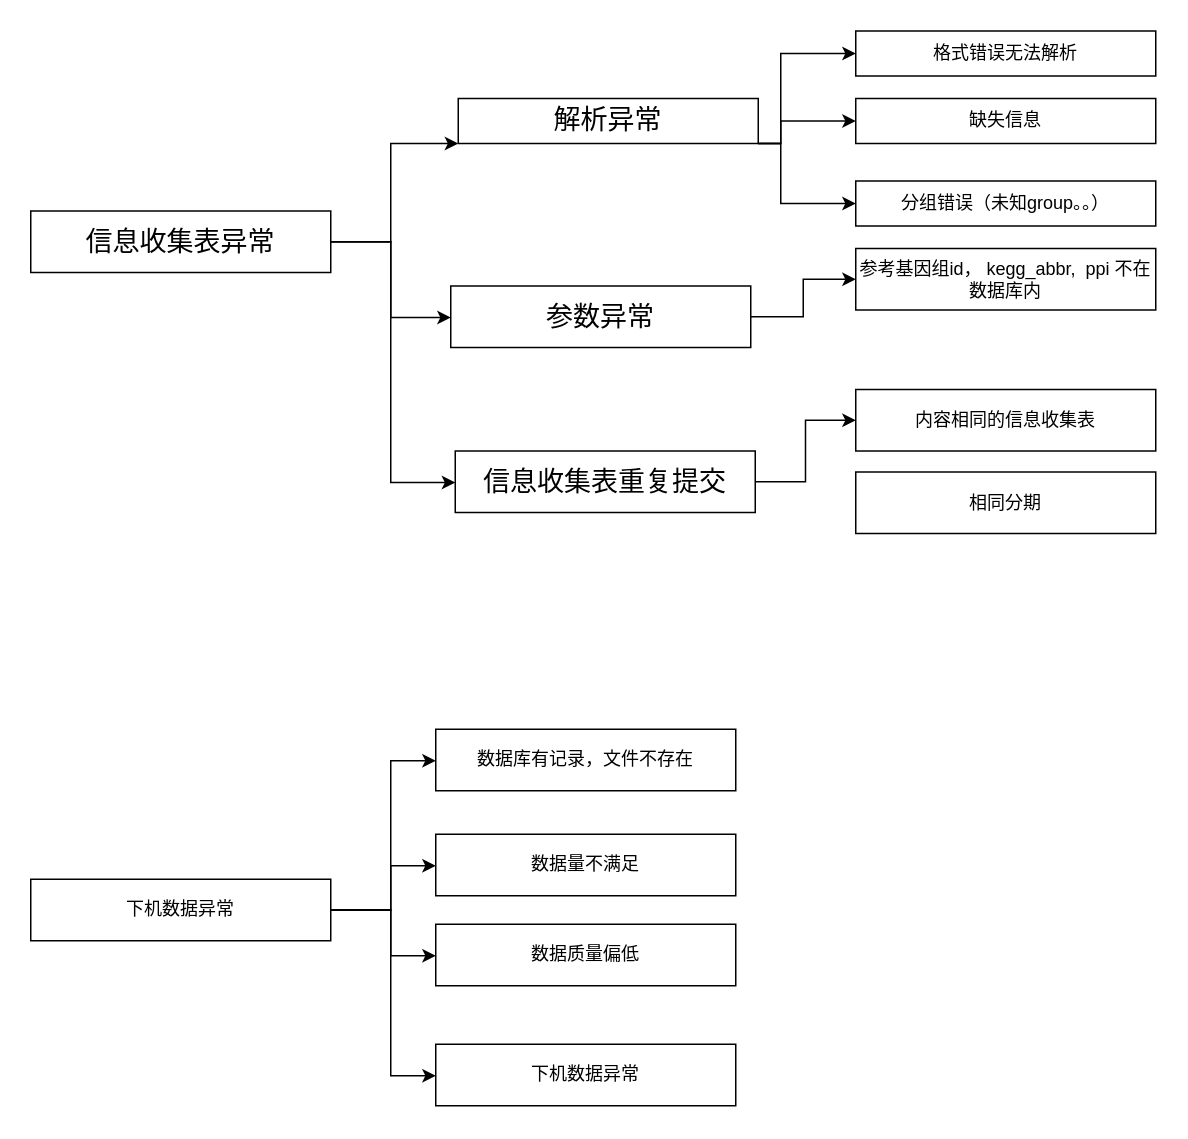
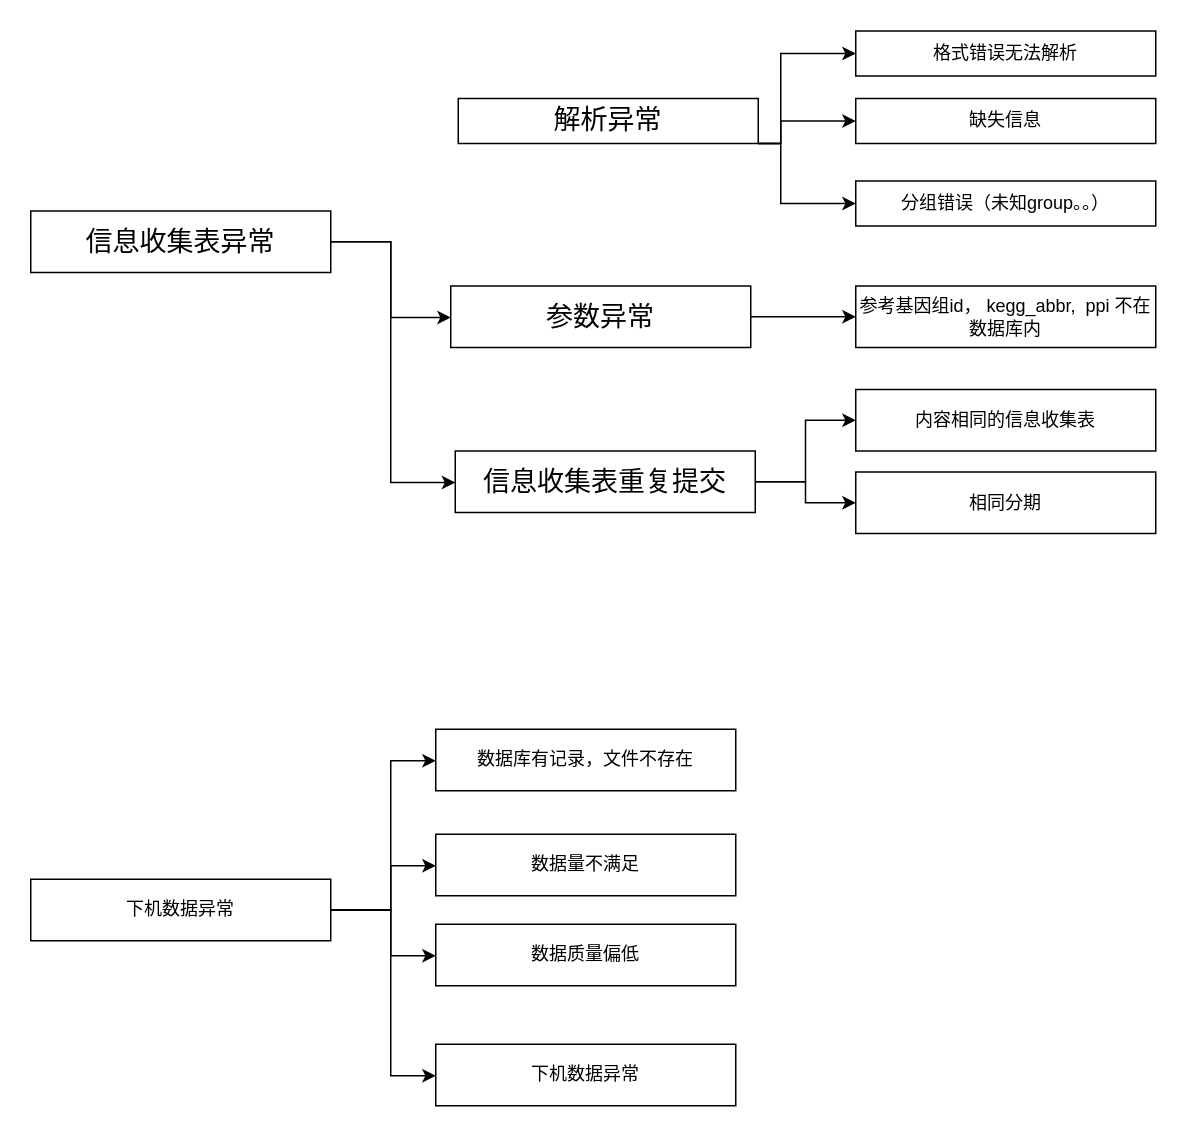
(391, 163) -> none
(1006, 279) -> (1006, 317)
none -> (815, 503)
